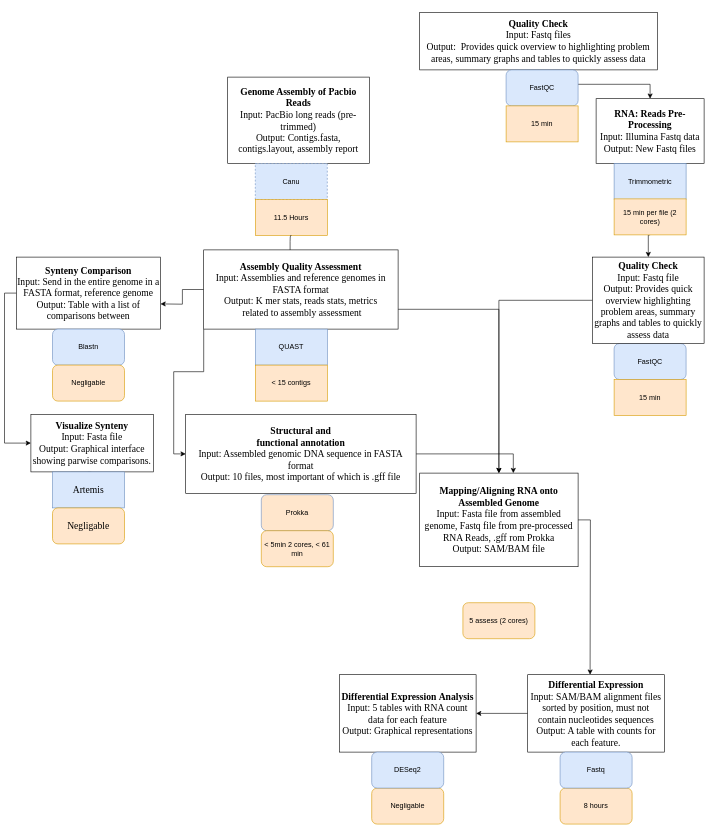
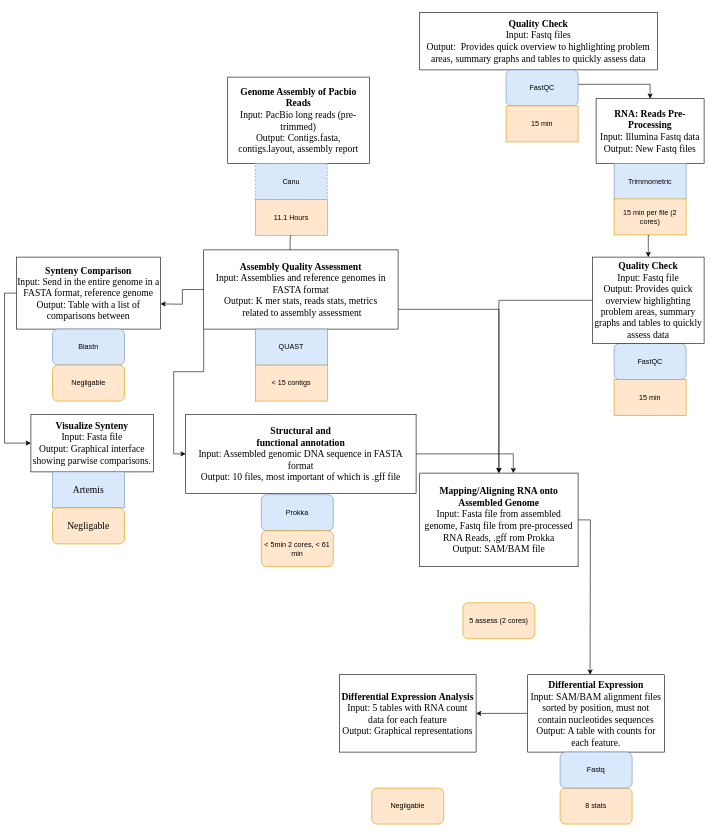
(291, 218) -> (291, 218)
(297, 513) -> (297, 513)
(408, 770) -> none
(596, 806) -> (596, 806)
